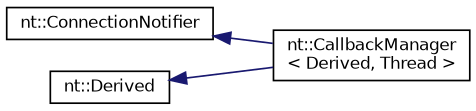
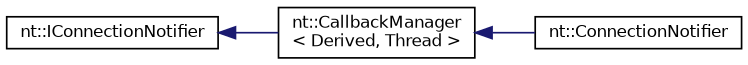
(252, 41) -> (514, 33)
(110, 87) -> (112, 33)
